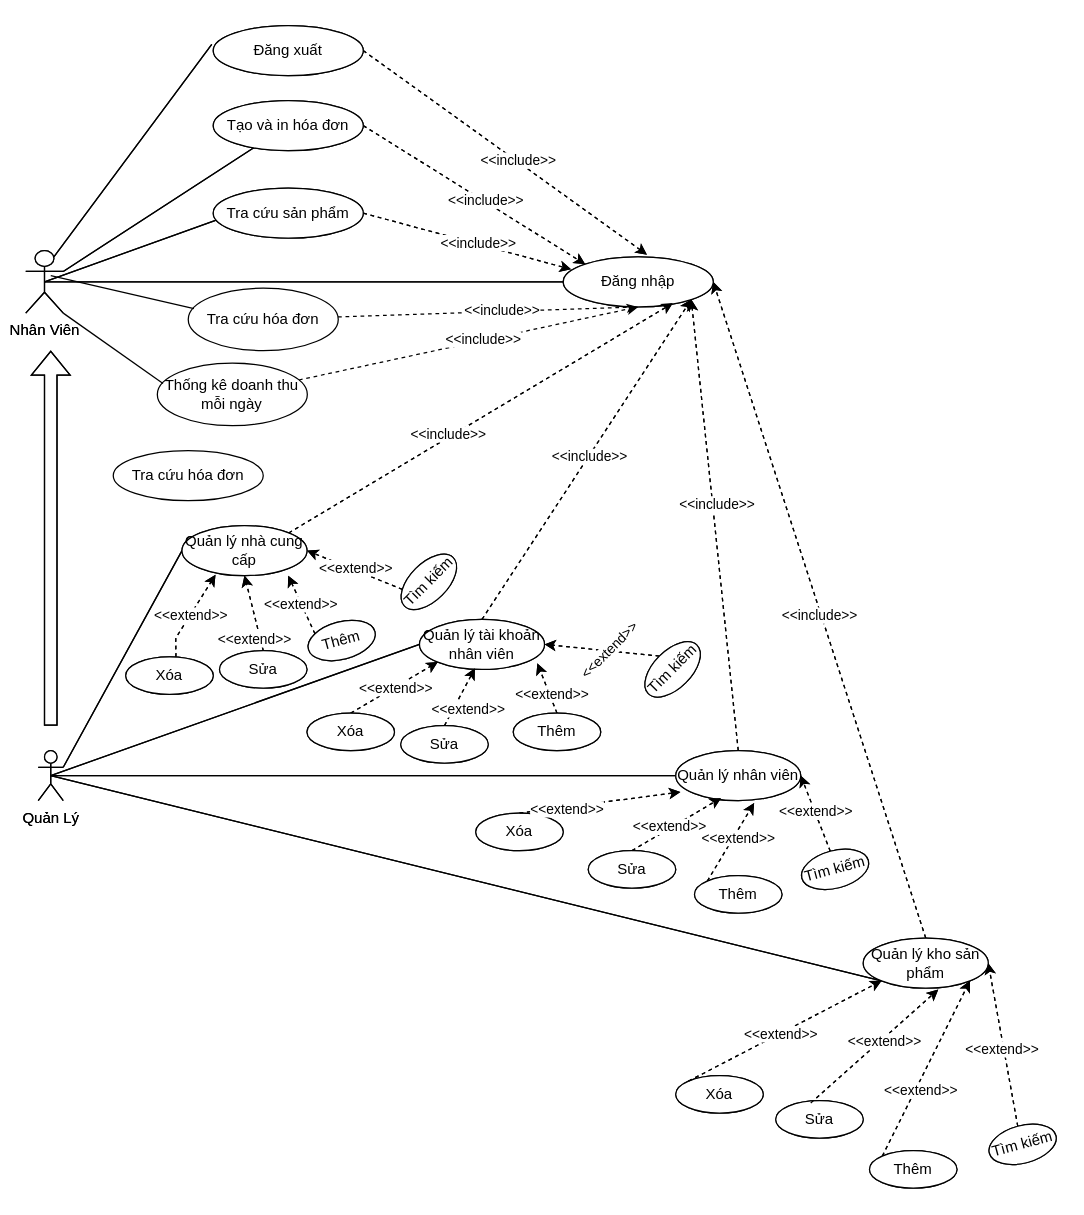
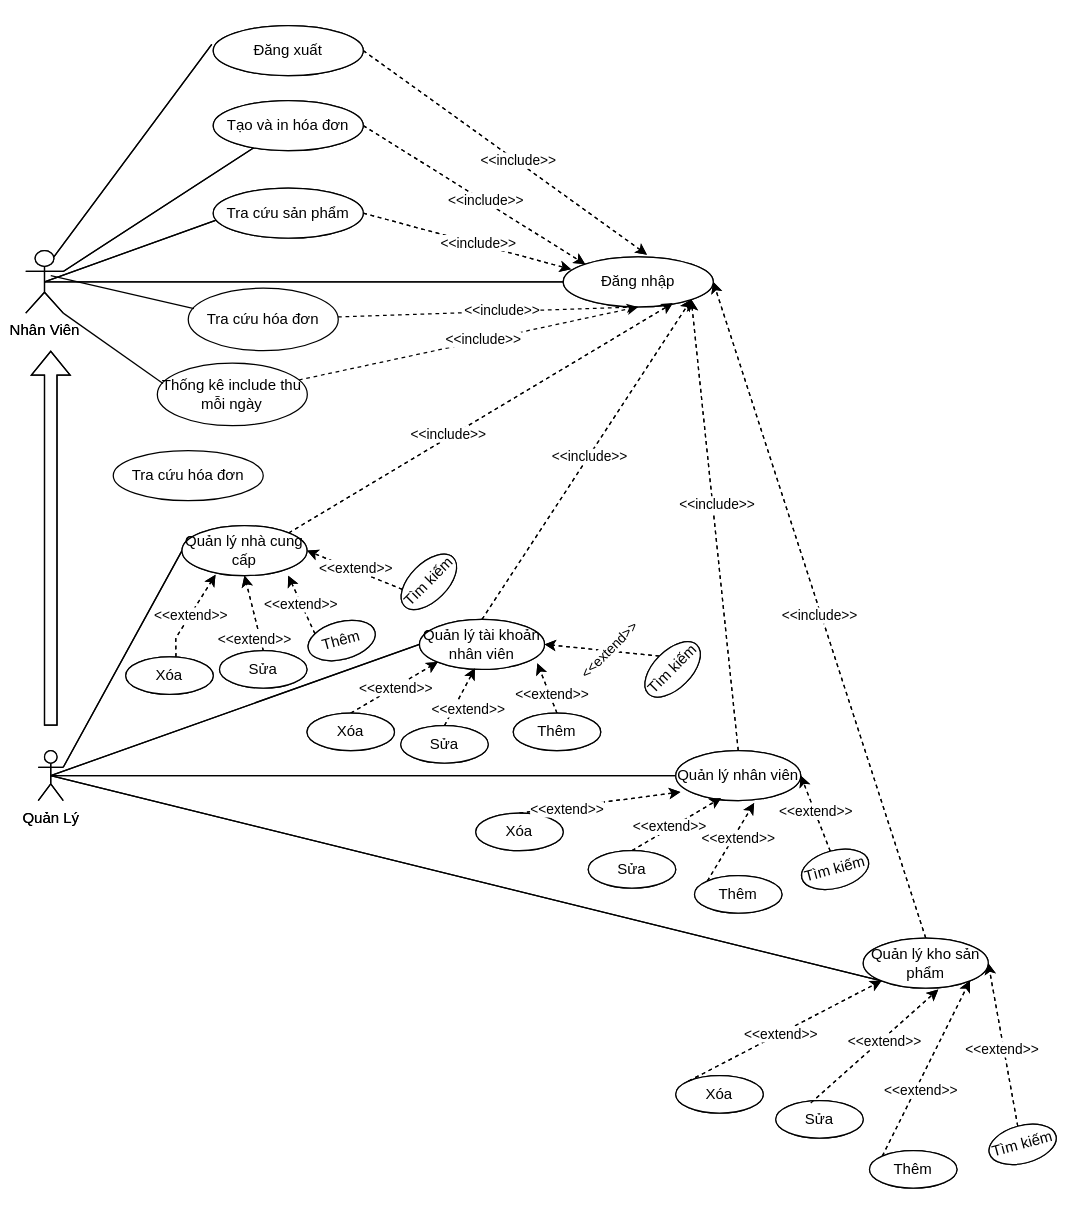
(232, 394) -> (232, 394)
